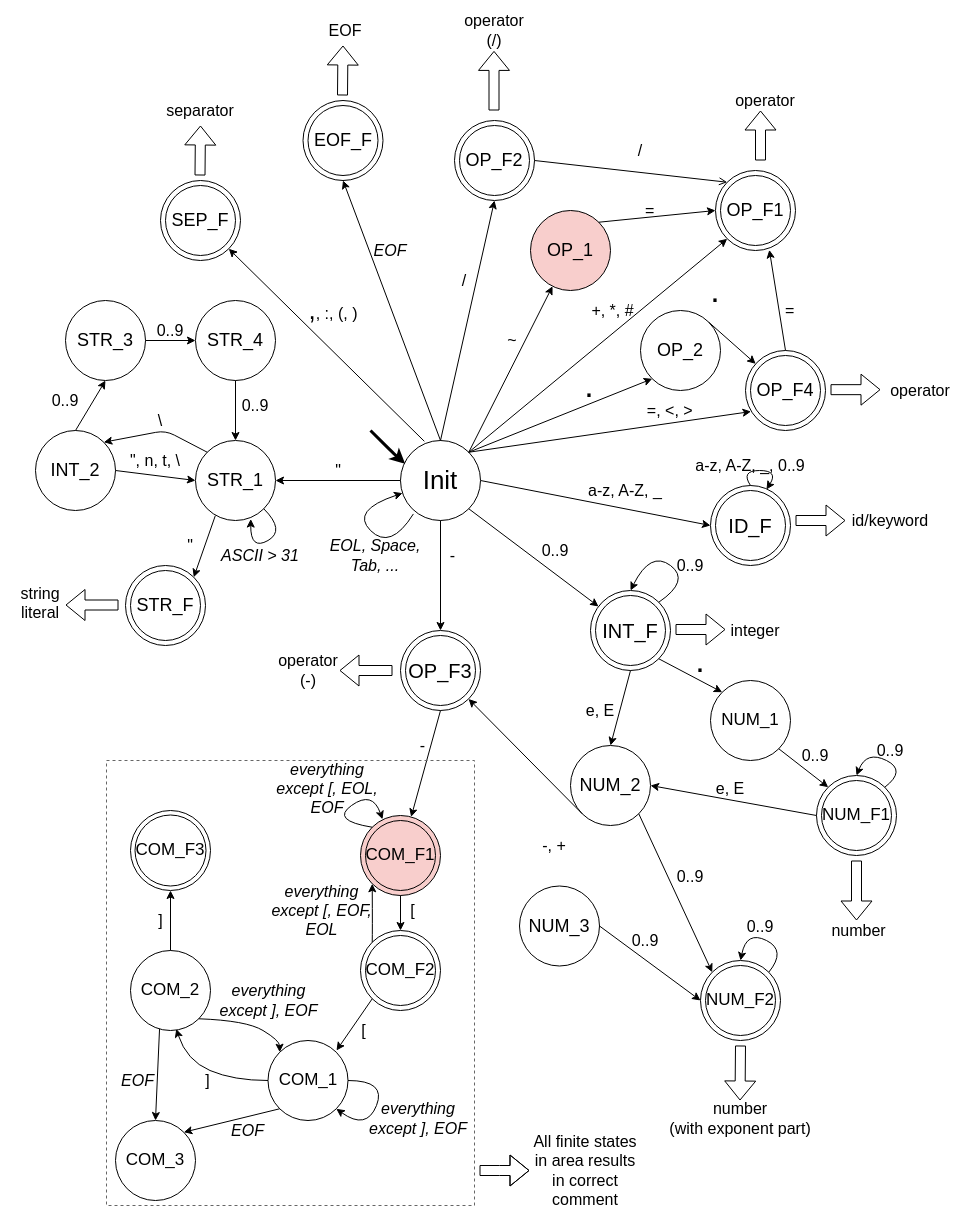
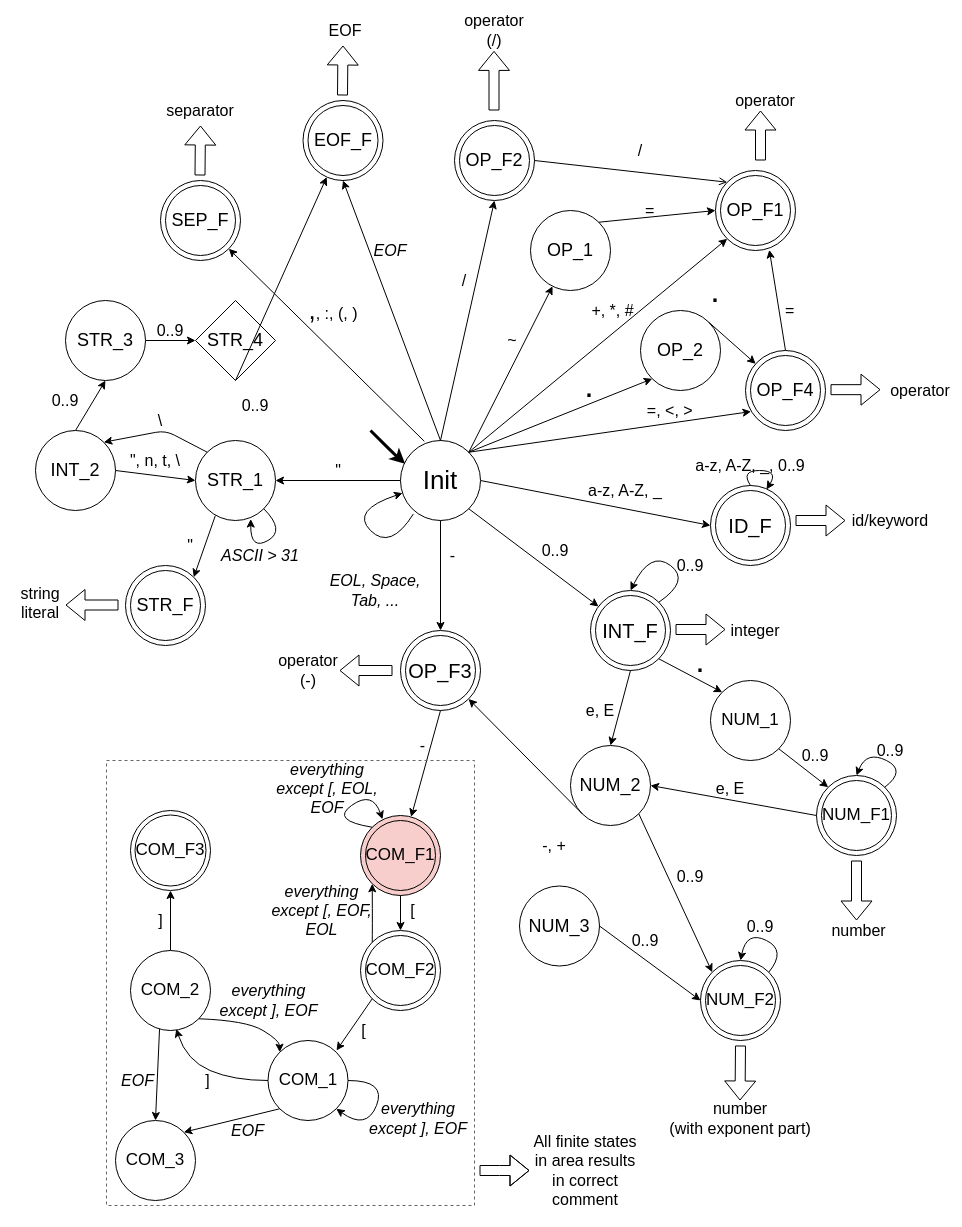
(571, 251) -> (571, 251)
(236, 341) -> (236, 341)
(236, 407) -> (280, 282)
(376, 556) -> (376, 591)
